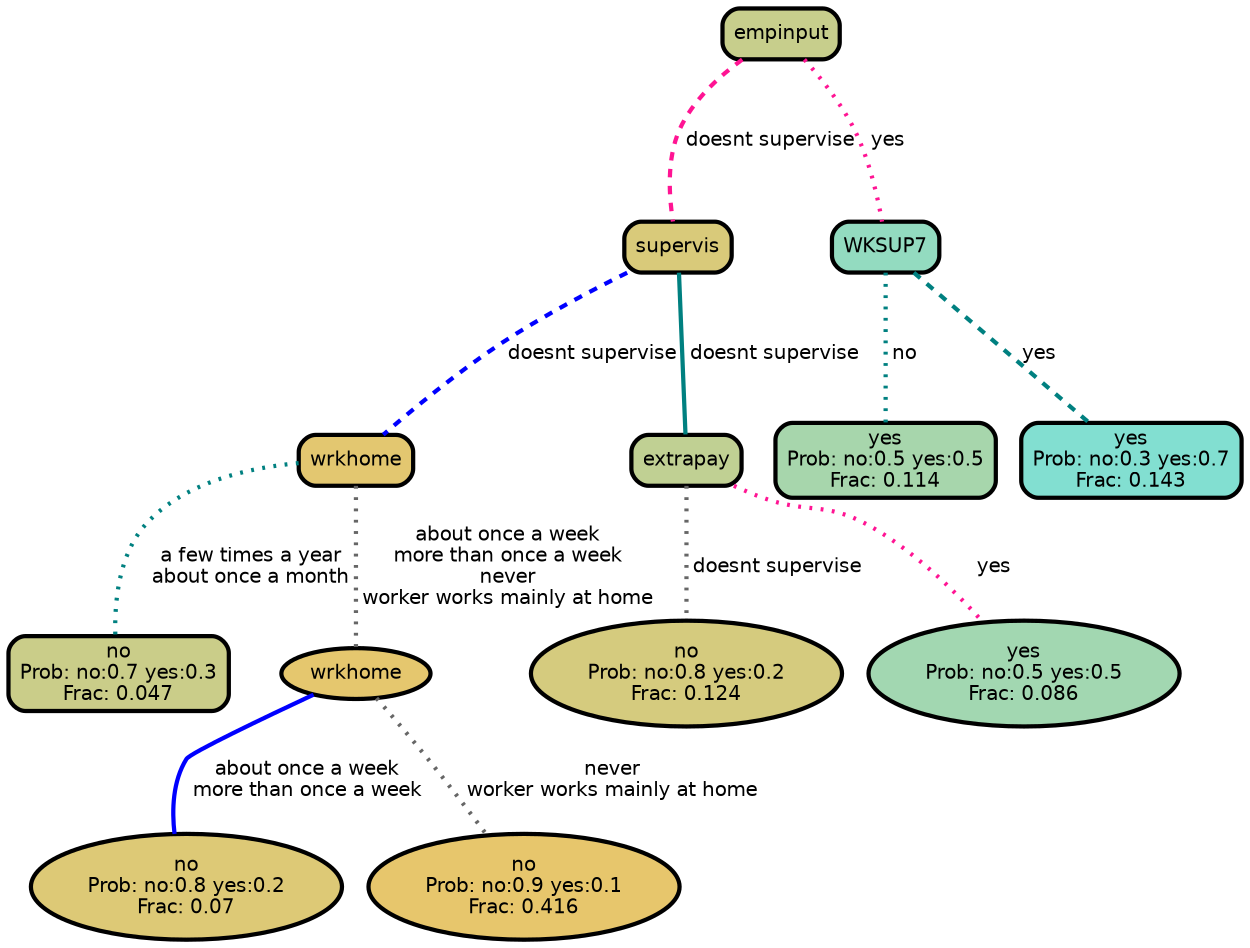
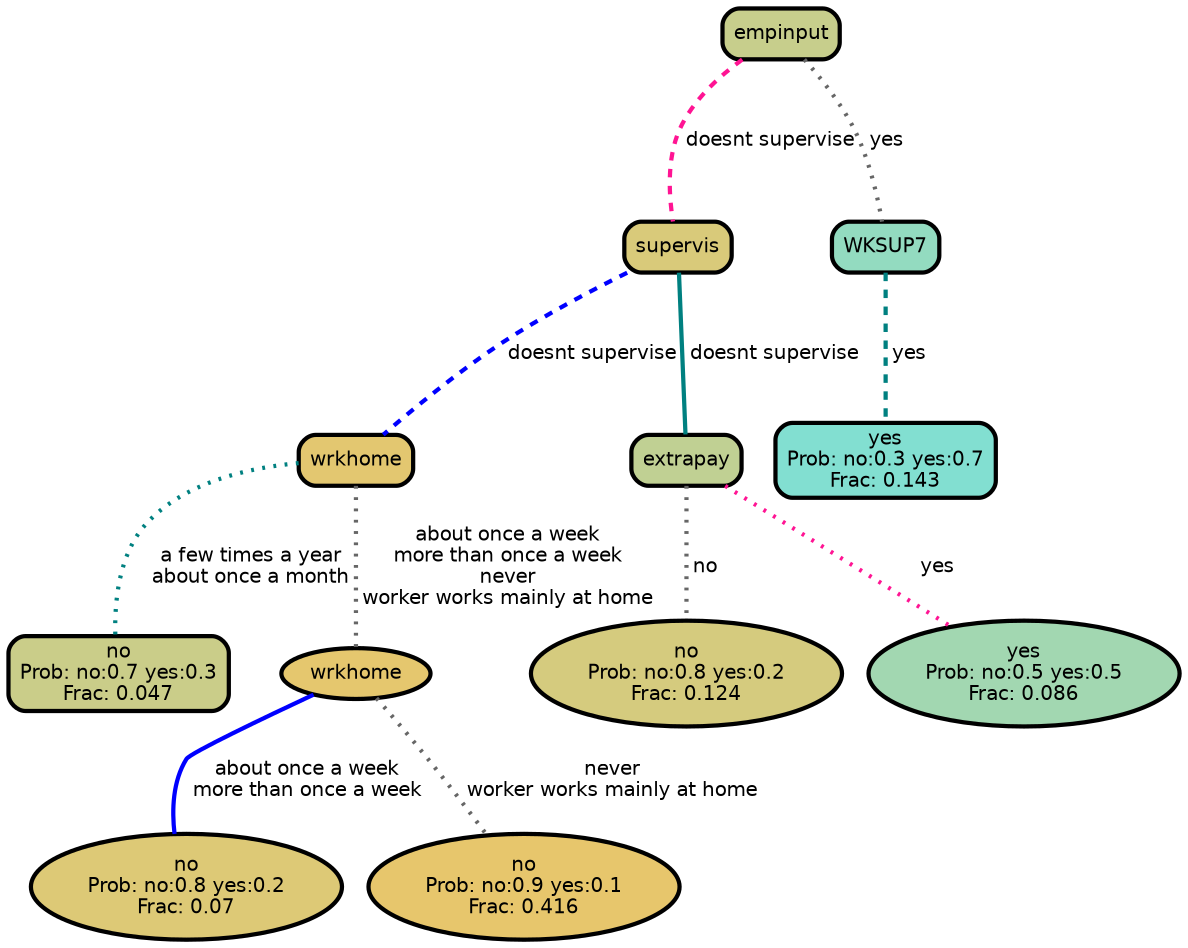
(857, 134) -> (857, 134)
(886, 460) -> none
(774, 567) -> (702, 567)
